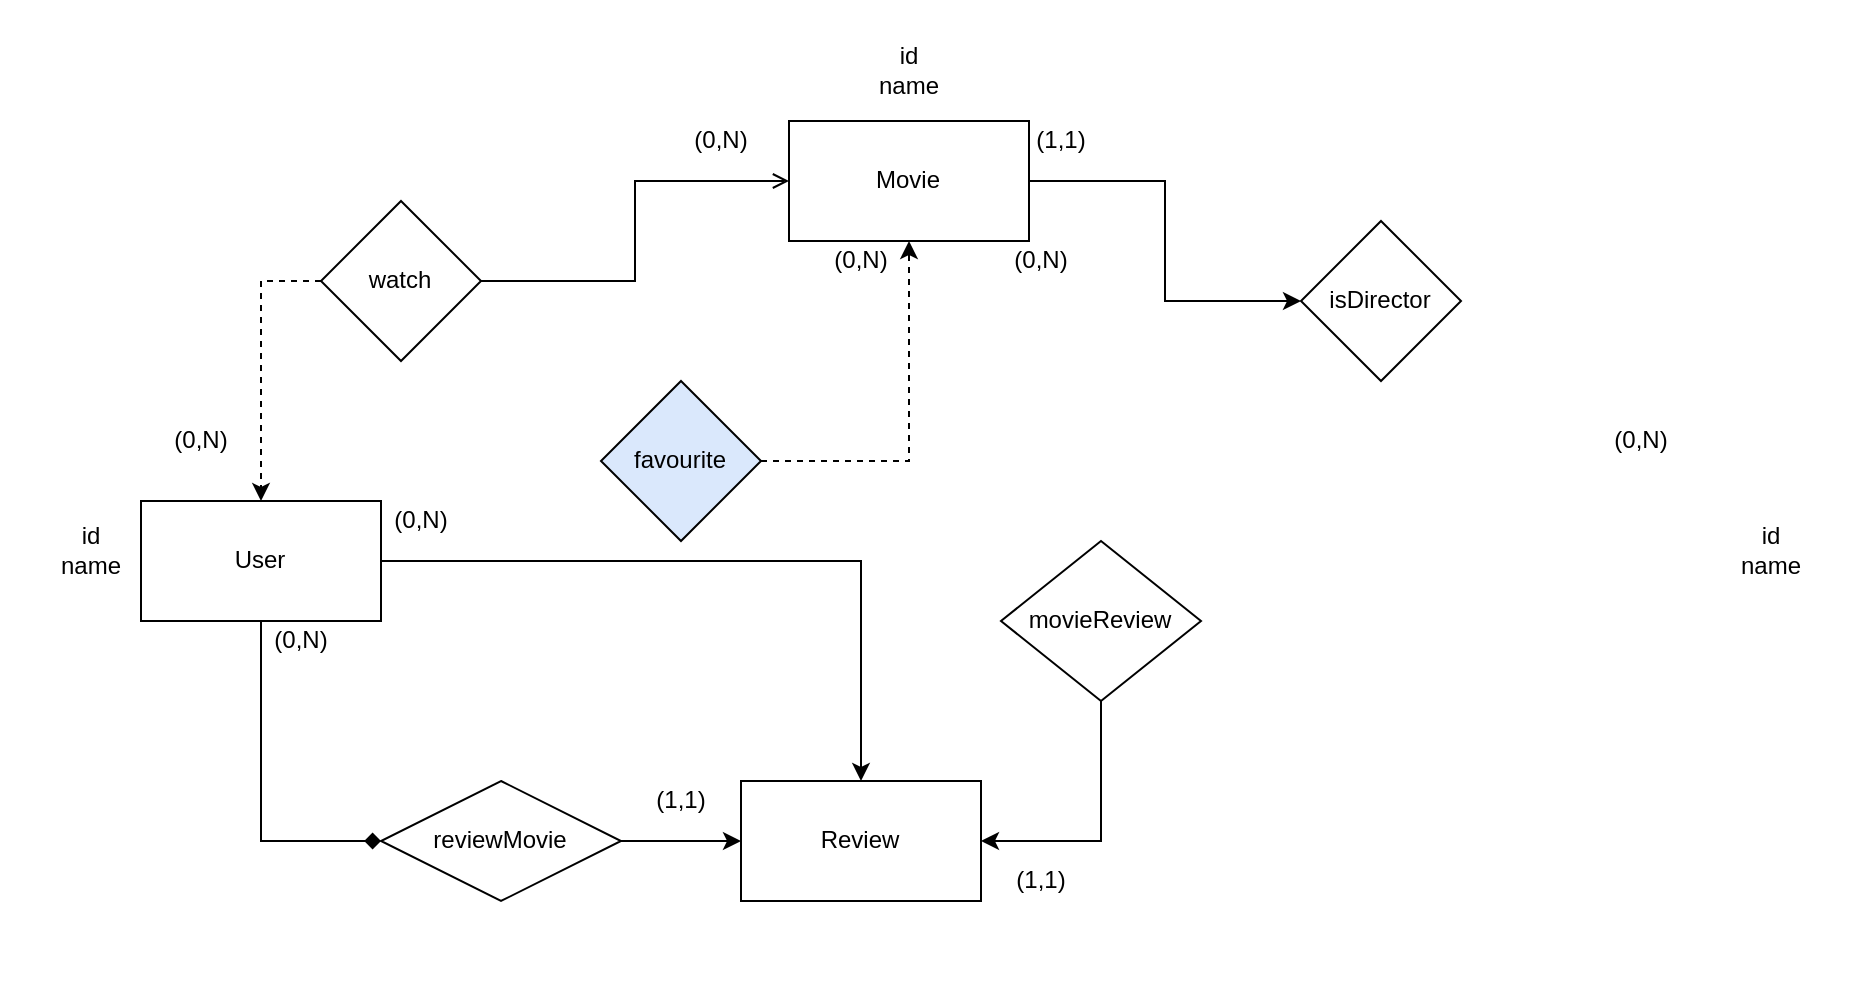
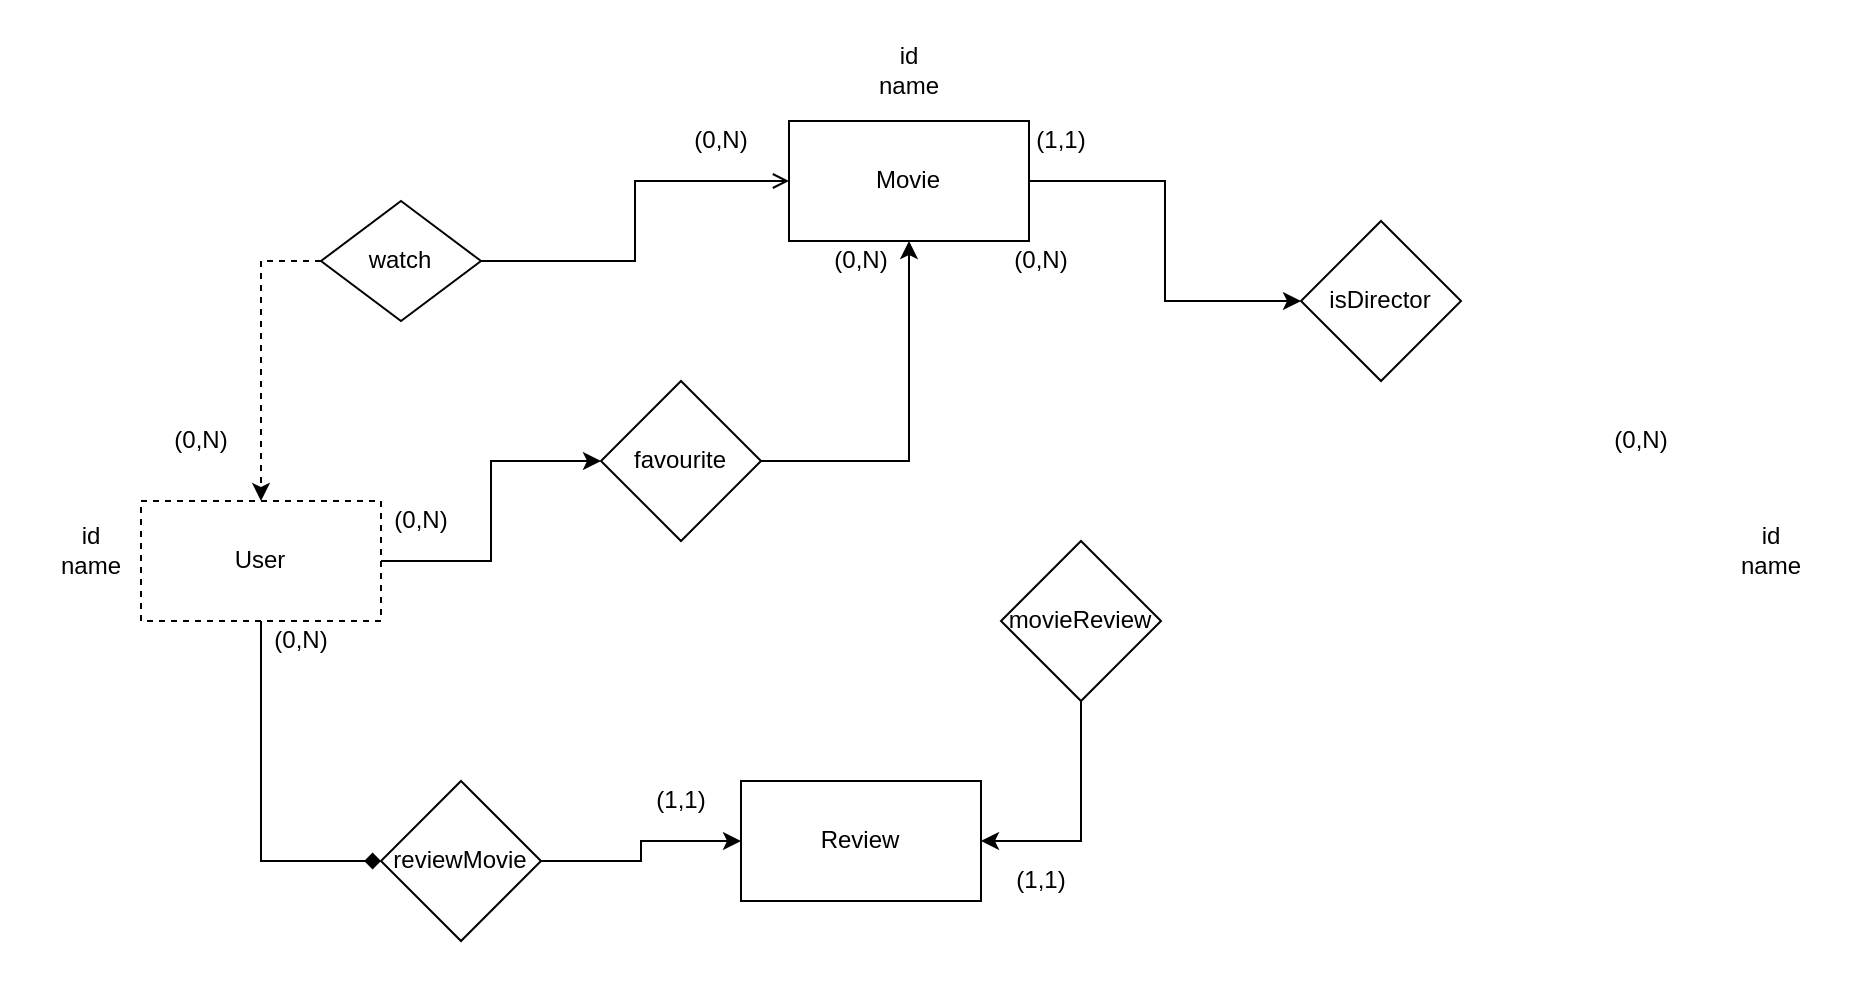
(401, 281) -> (401, 261)
(909, 432) -> (909, 432)
(681, 461) -> (681, 461)
(261, 561) -> (261, 561)
(778, 561) -> (491, 464)
(1101, 621) -> (1081, 621)
(501, 841) -> (461, 861)
